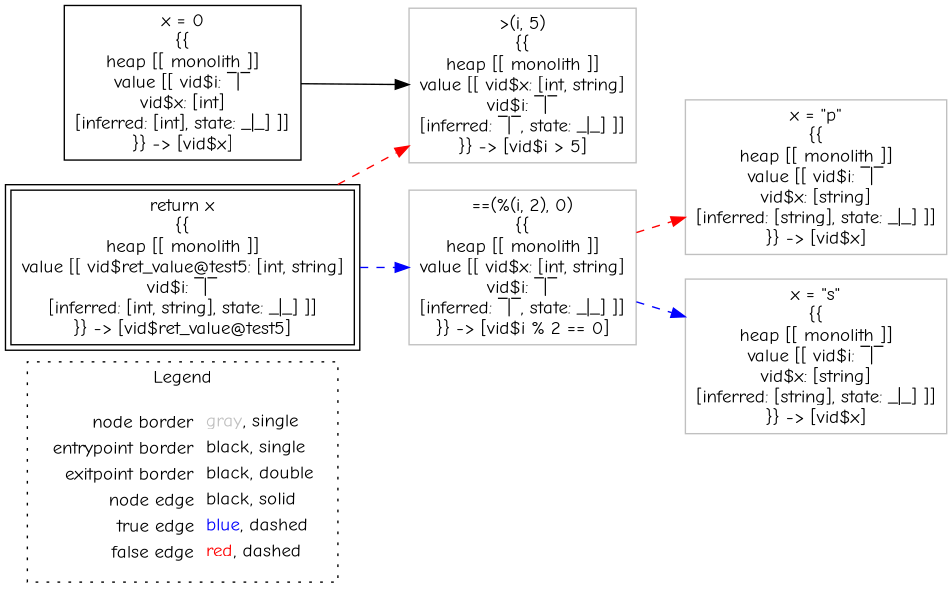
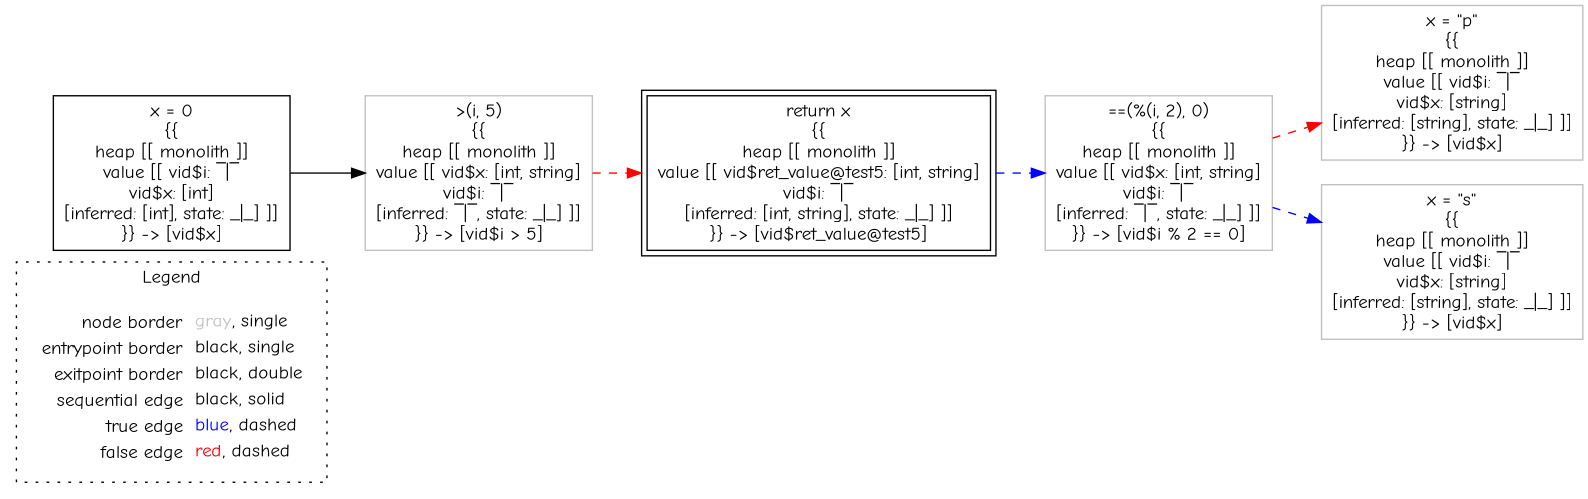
(367, 169) -> (610, 173)
(155, 500) -> (123, 400)
